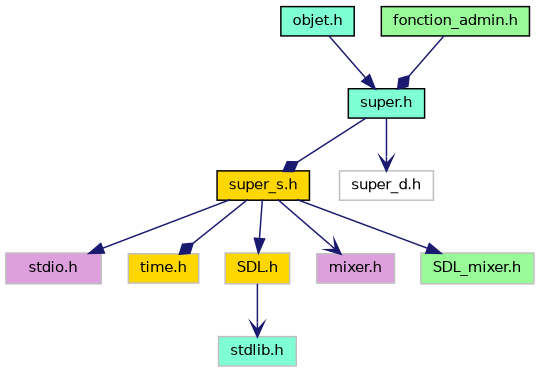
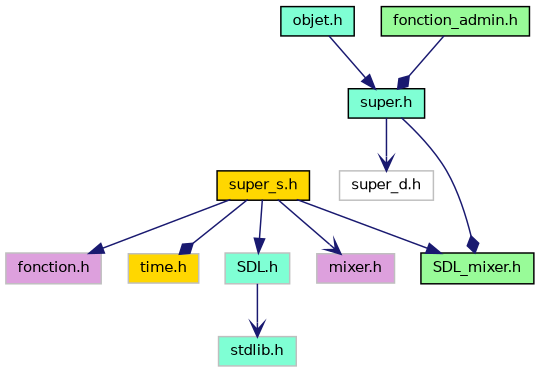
(332, 140) -> (446, 171)
(54, 268) -> (54, 268)
(257, 268) -> (257, 268)
(477, 268) -> (477, 268)
